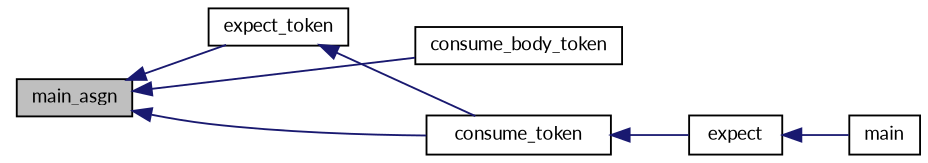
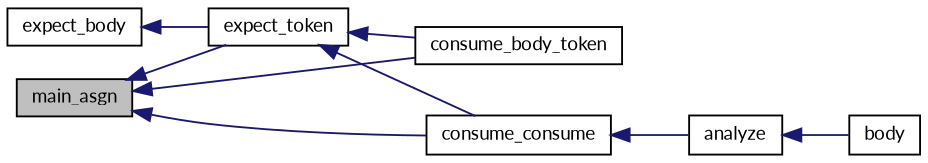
none -> (74, 27)
none -> (391, 36)
(519, 135) -> (519, 135)
(736, 135) -> (736, 135)
(885, 135) -> (885, 135)
